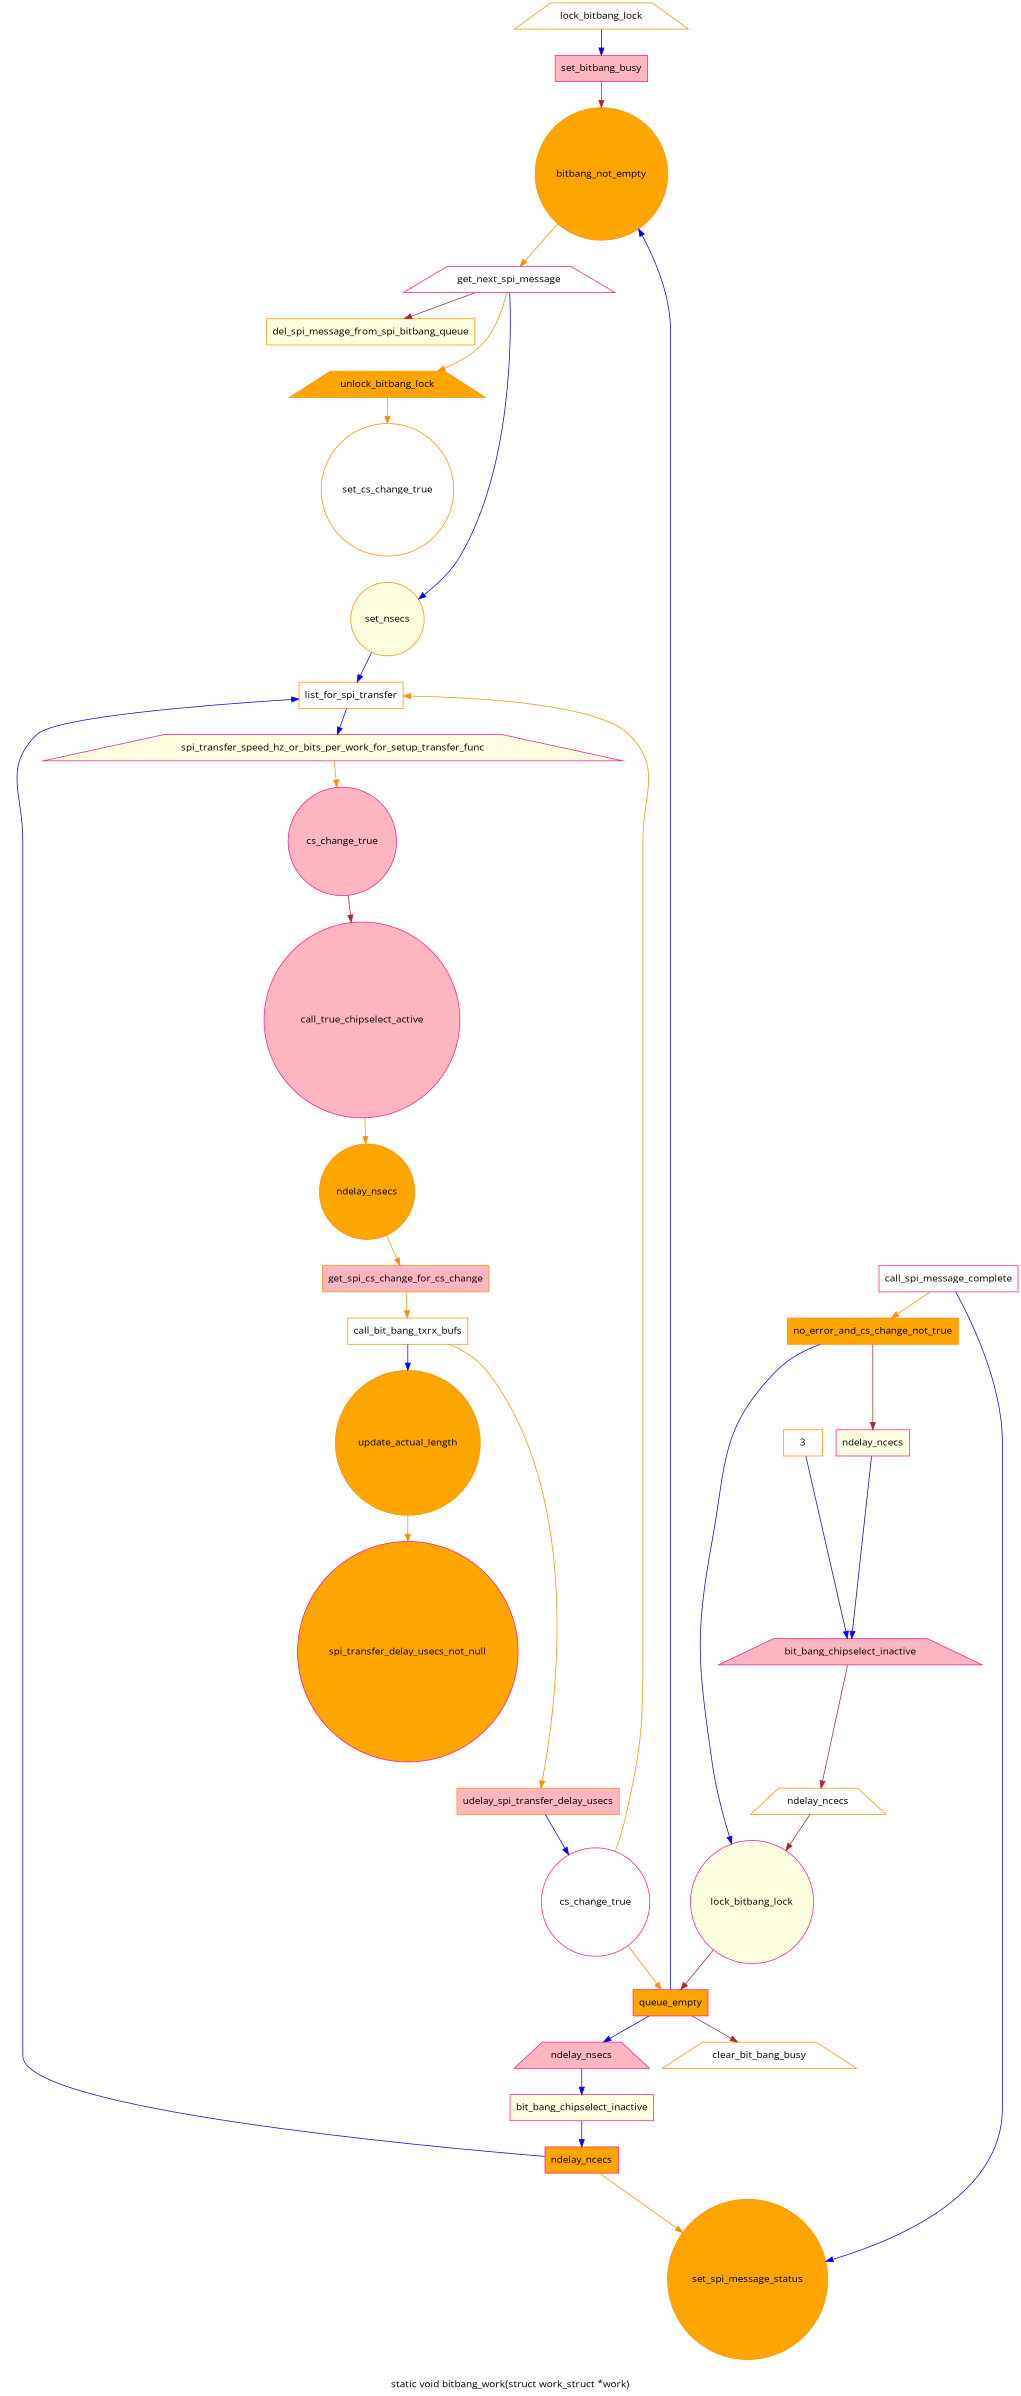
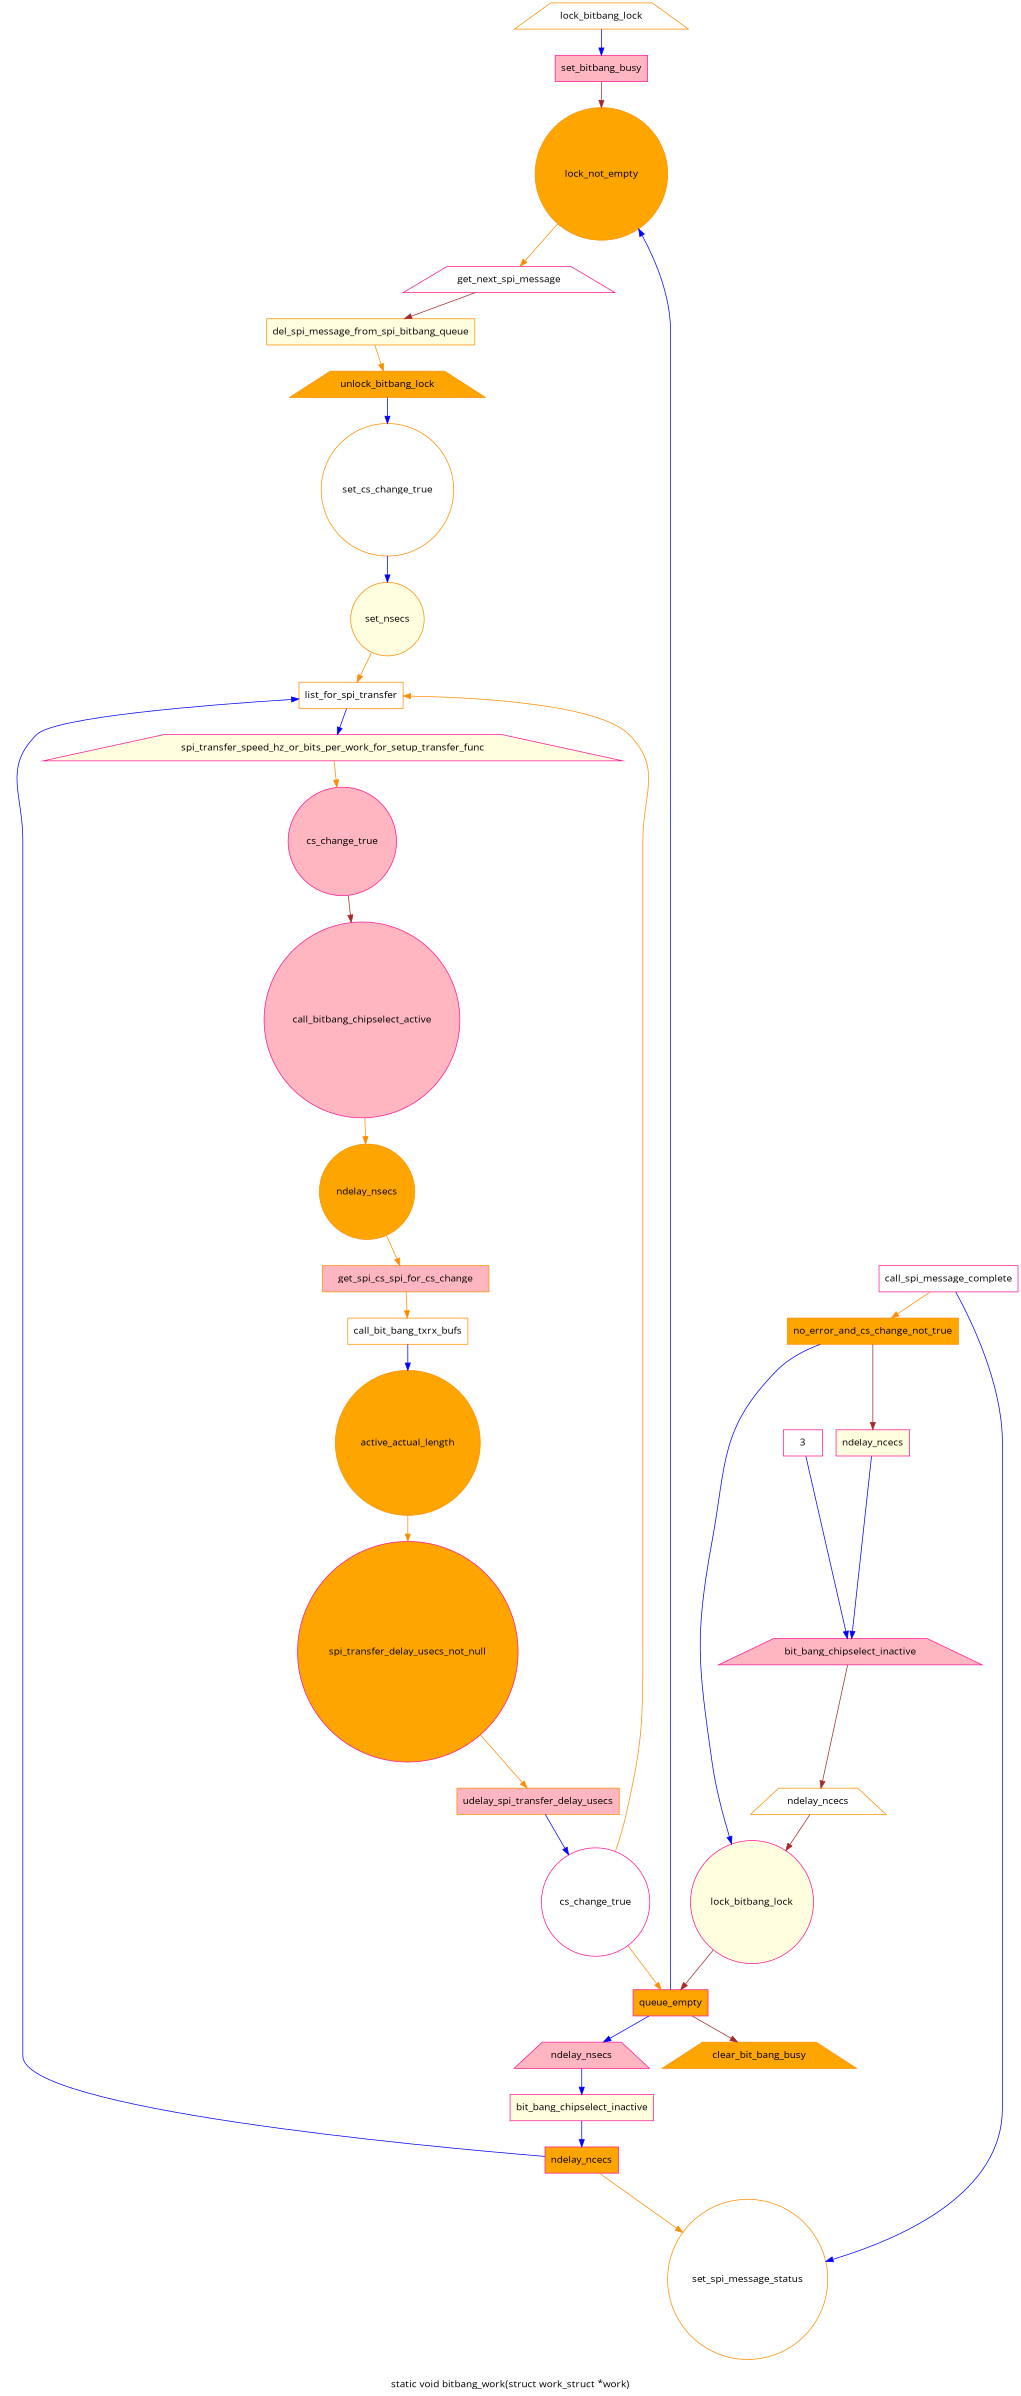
(601, 174) -> (601, 174)
(486, 340) -> (378, 355)
(387, 407) -> (387, 407)
(497, 454) -> (387, 565)
(366, 664) -> (366, 664)
(362, 1020) -> (362, 1020)
(406, 1279) -> (406, 1279)
(408, 1443) -> (408, 1443)
(803, 1443) -> (803, 1443)
(552, 1546) -> (501, 1759)
(759, 2055) -> (759, 2055)
(748, 2279) -> (748, 2279)
